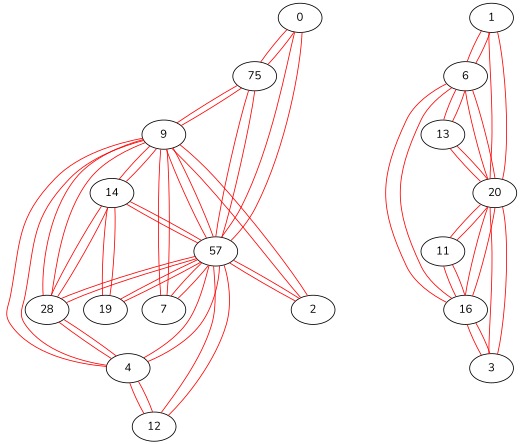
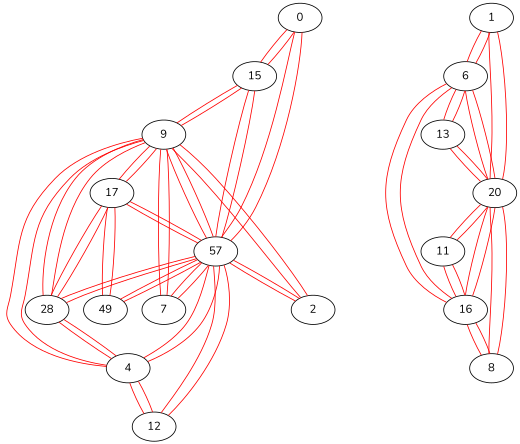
(255, 76) -> (255, 76)
(112, 193) -> (112, 193)
(105, 310) -> (105, 310)
(492, 368) -> (492, 368)
